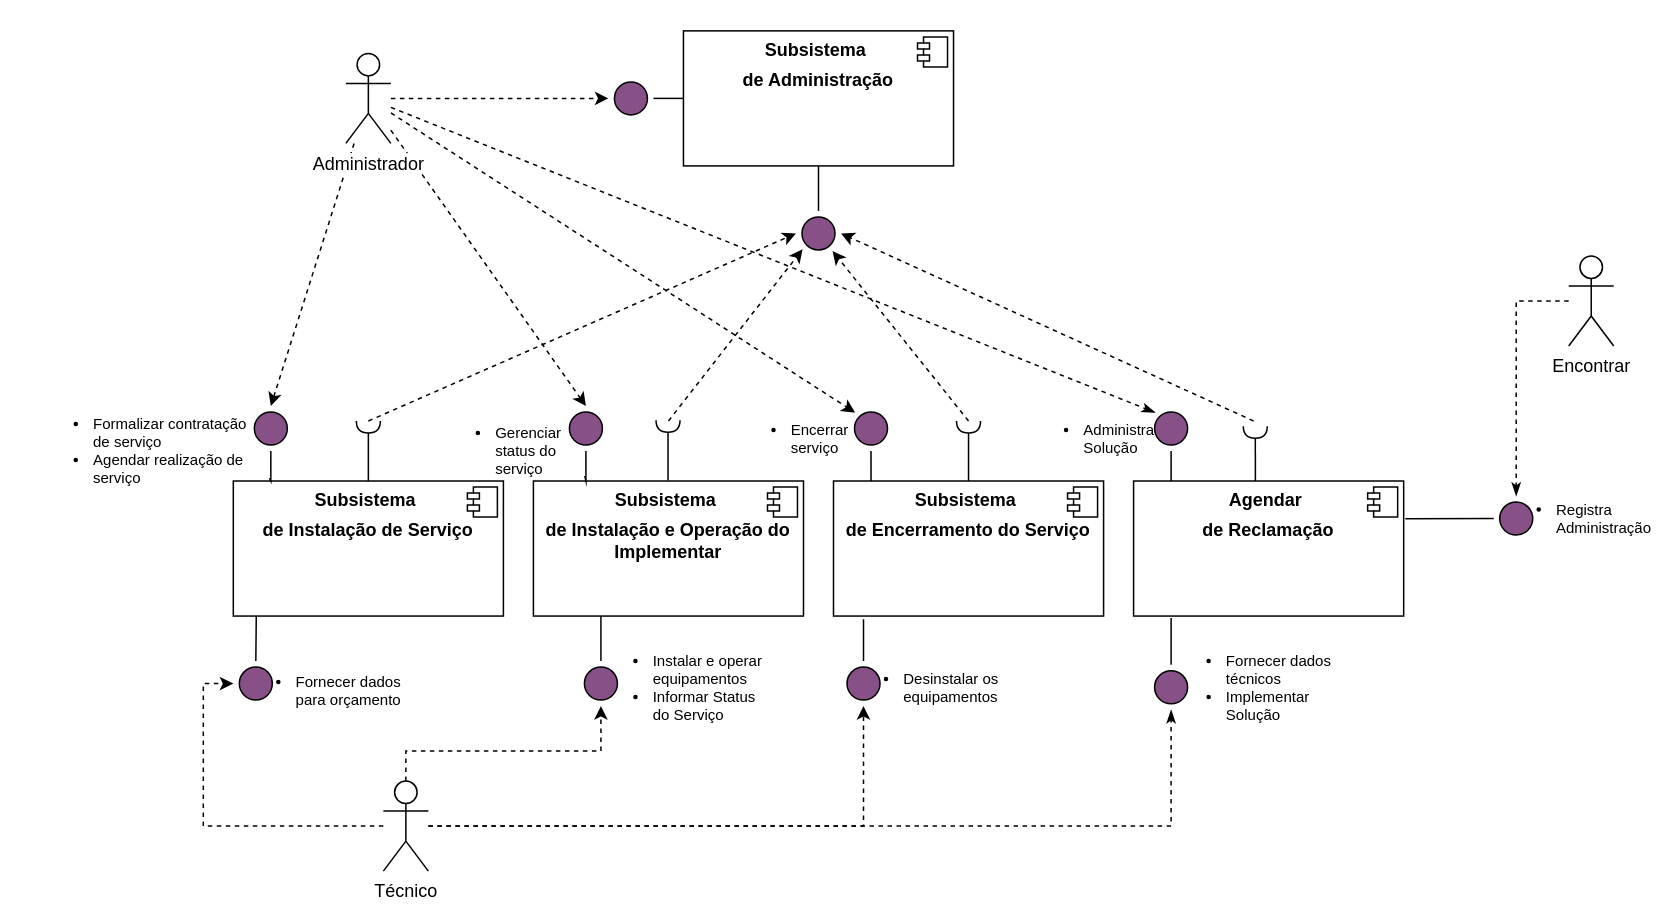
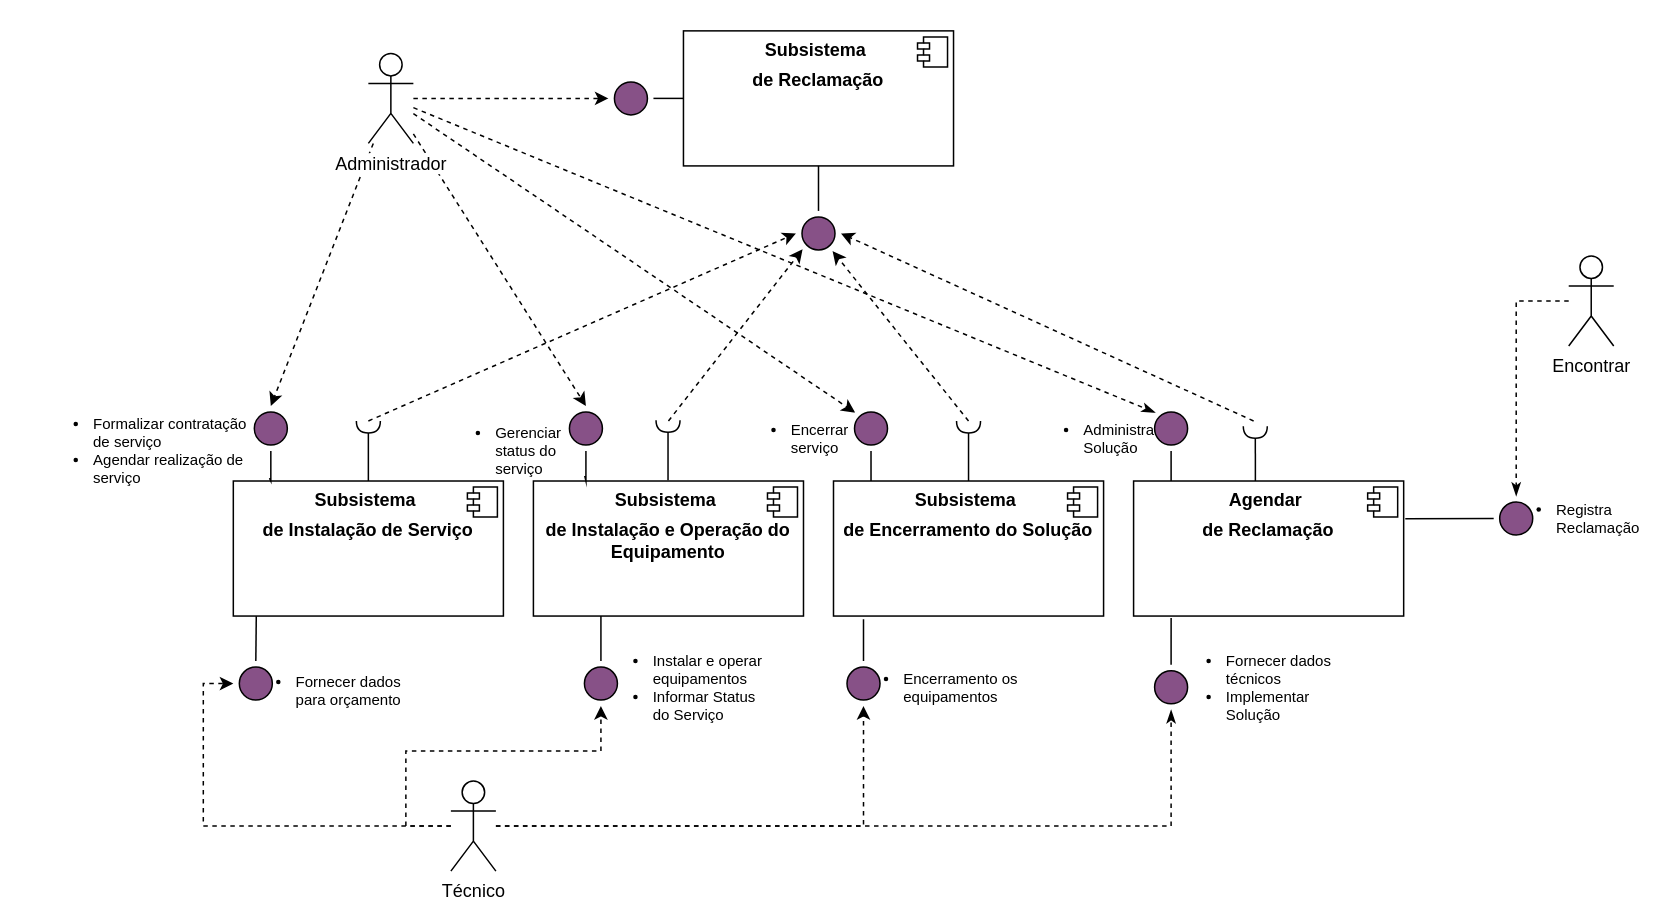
(757, 31) -> (744, 31)
(368, 98) -> (391, 98)
(670, 481) -> (670, 481)
(955, 481) -> (955, 481)
(1570, 518) -> (1570, 518)
(935, 688) -> (935, 688)
(406, 826) -> (473, 826)
